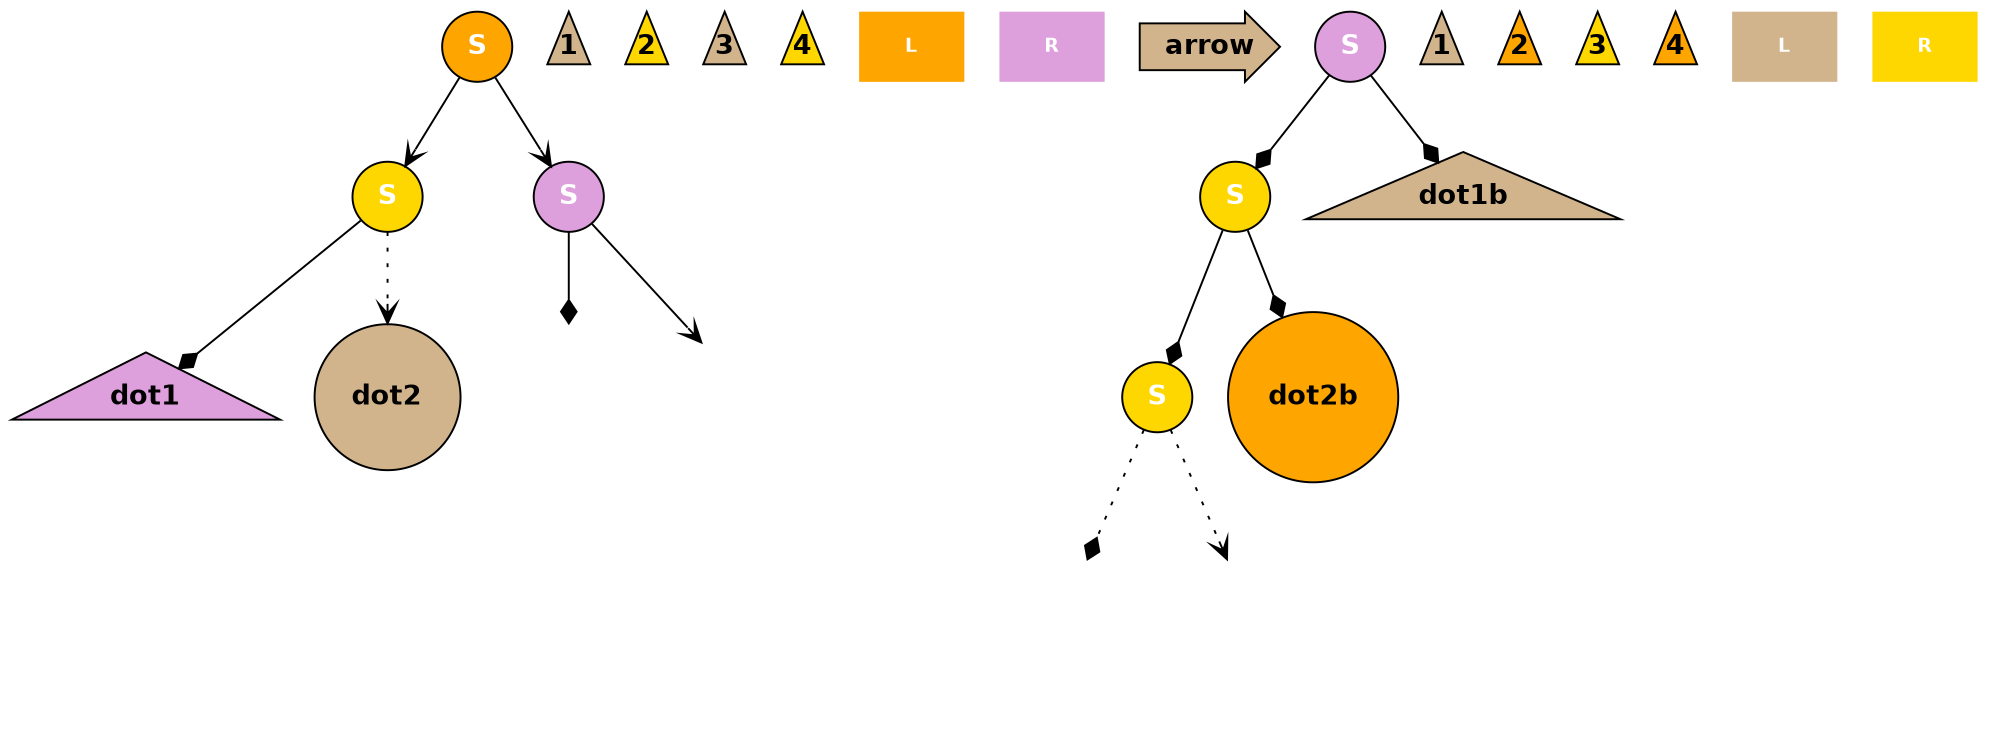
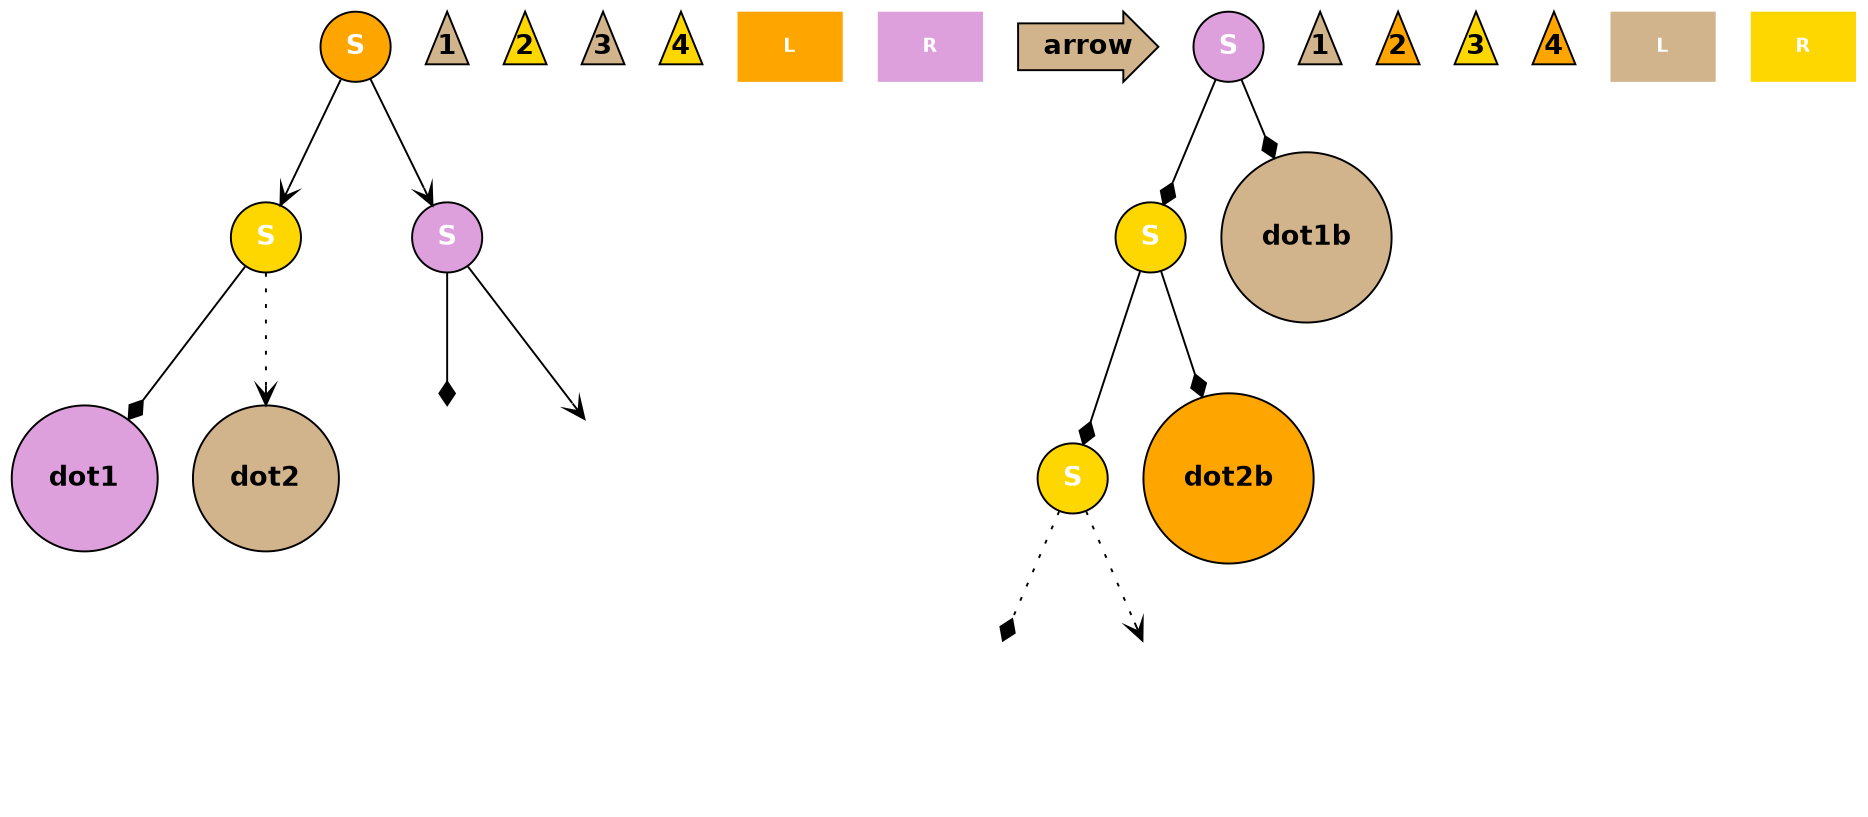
(1463, 197) -> (1307, 237)
(146, 397) -> (85, 478)
